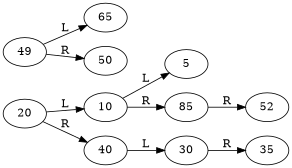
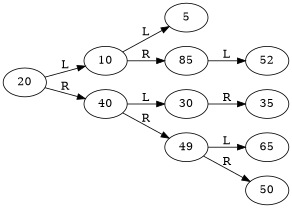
(227, 101) -> (227, 55)
none -> (142, 124)
